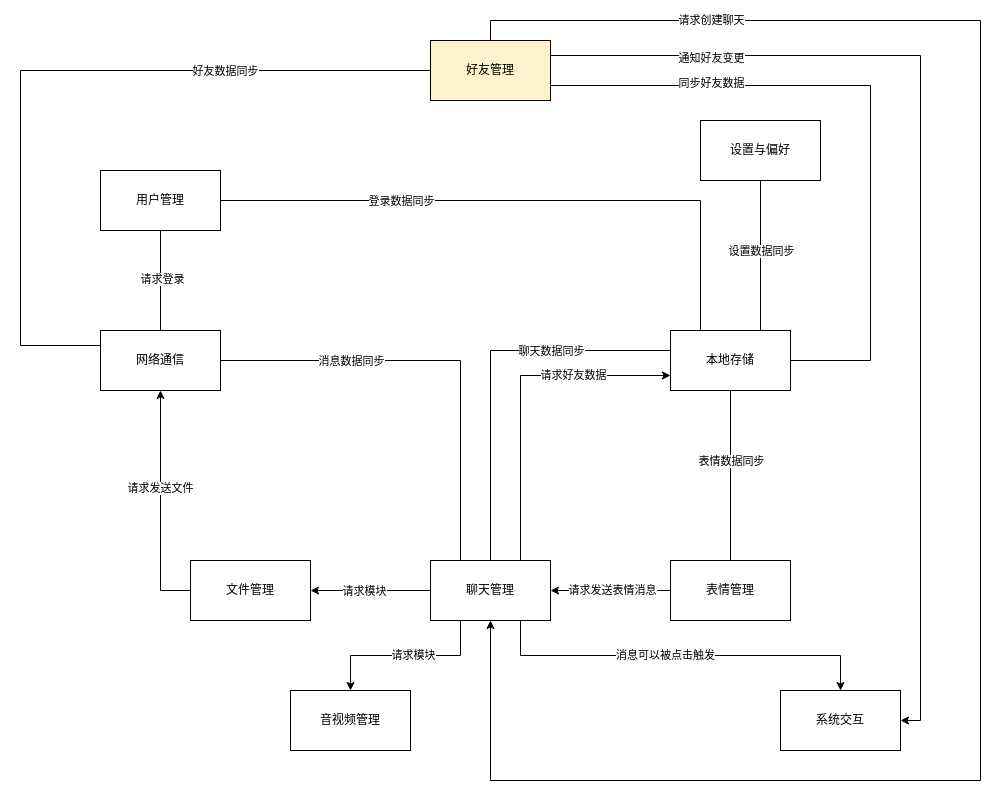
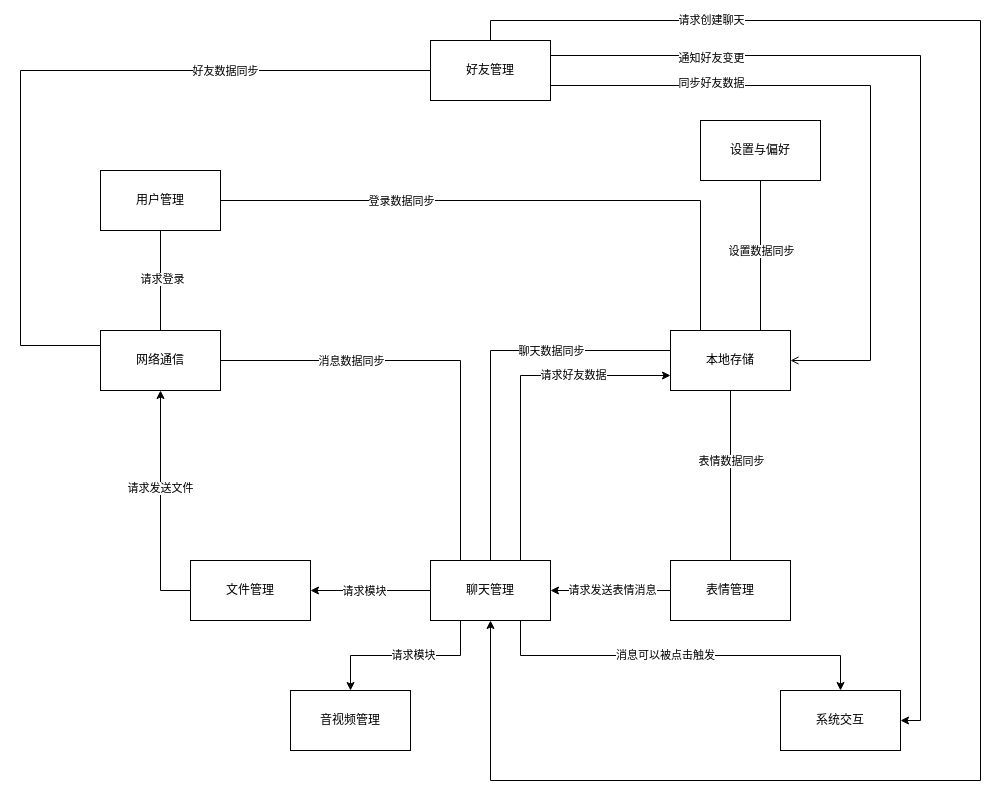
(491, 71) -> (491, 71)
(796, 361) -> (796, 361)
